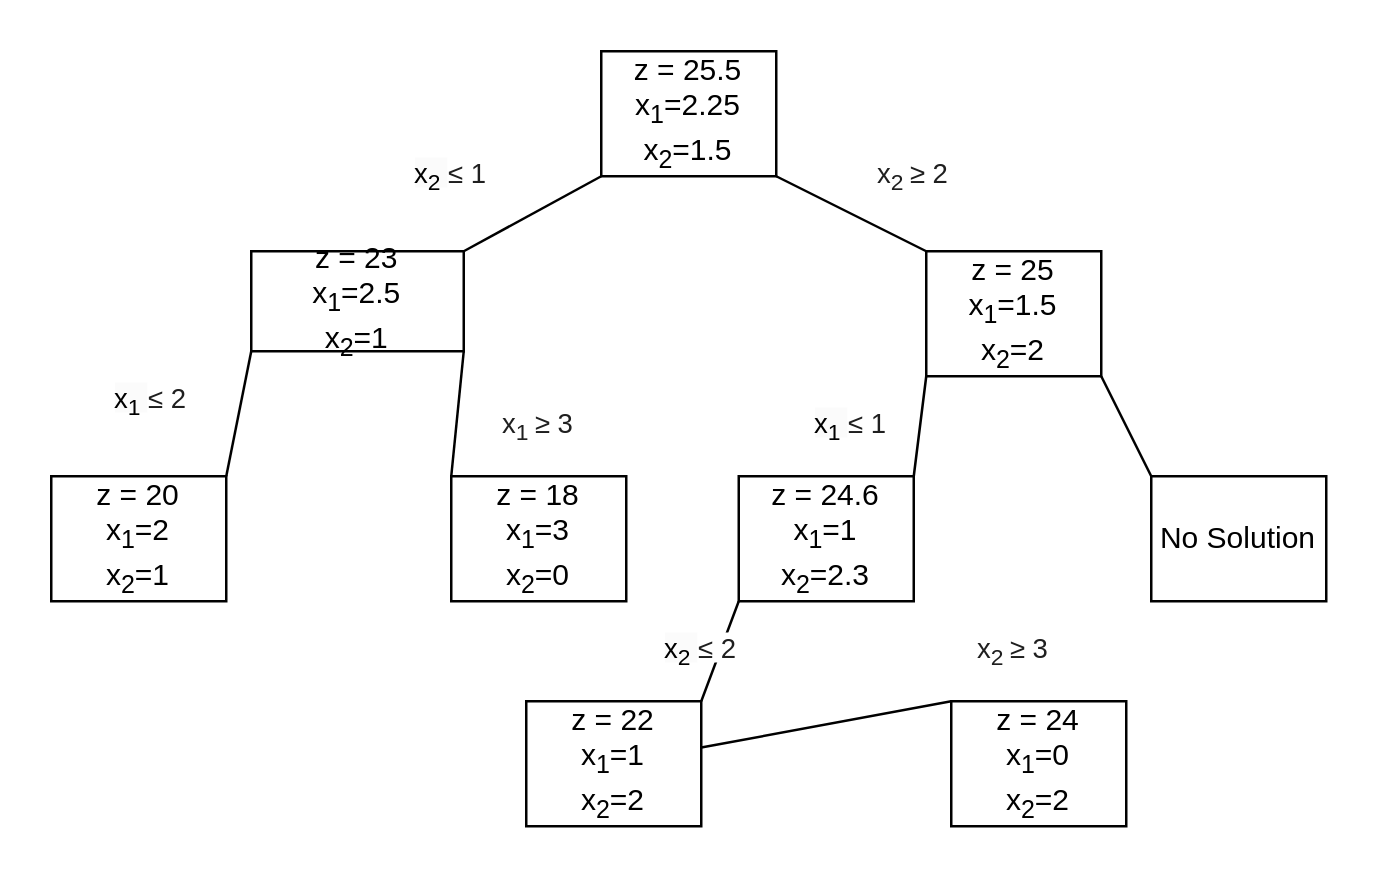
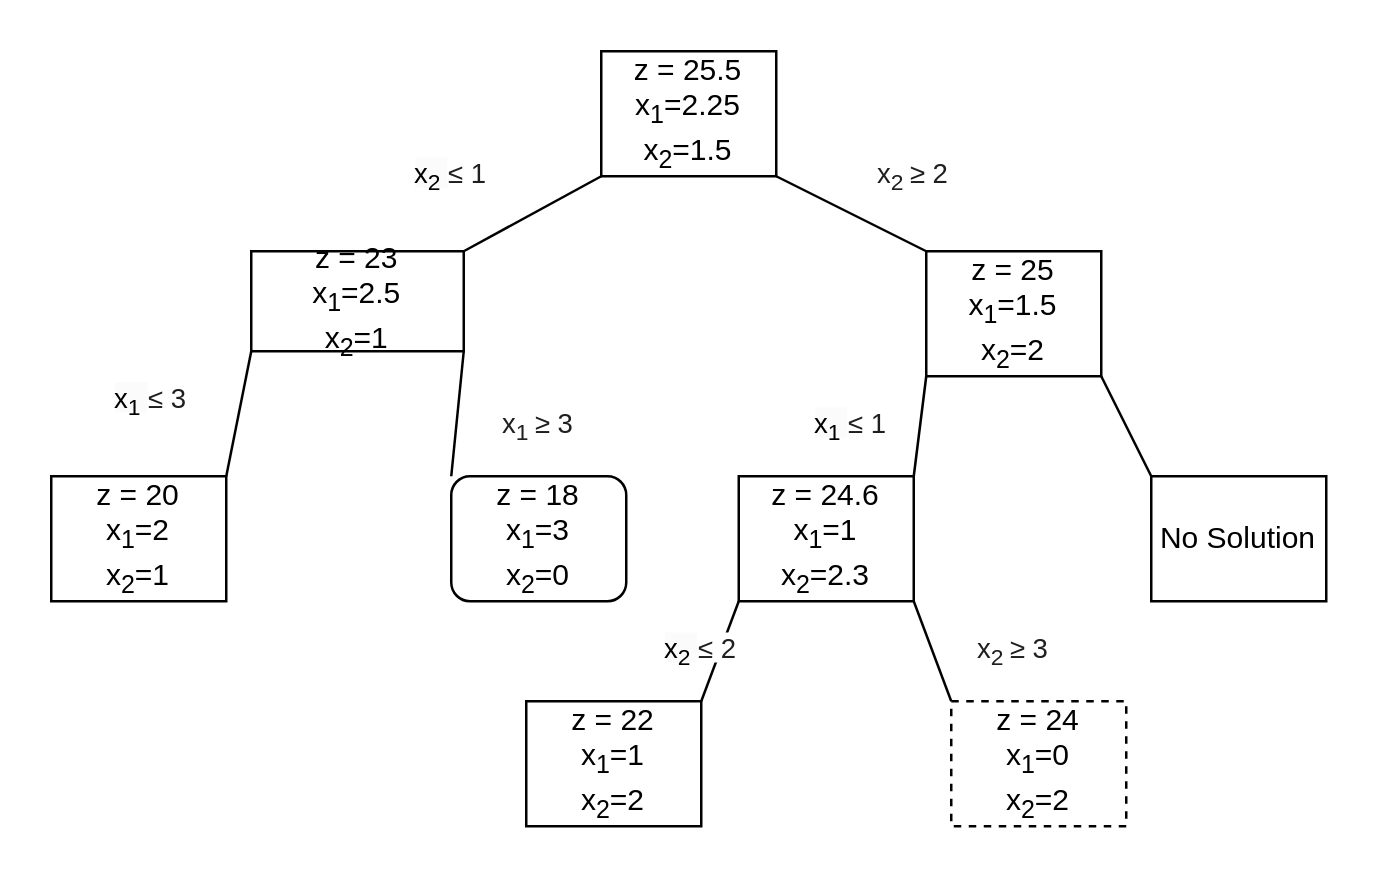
(151, 401) -> (151, 401)
(539, 539) -> (539, 539)
(826, 724) -> (933, 651)
(1039, 764) -> (1039, 764)
